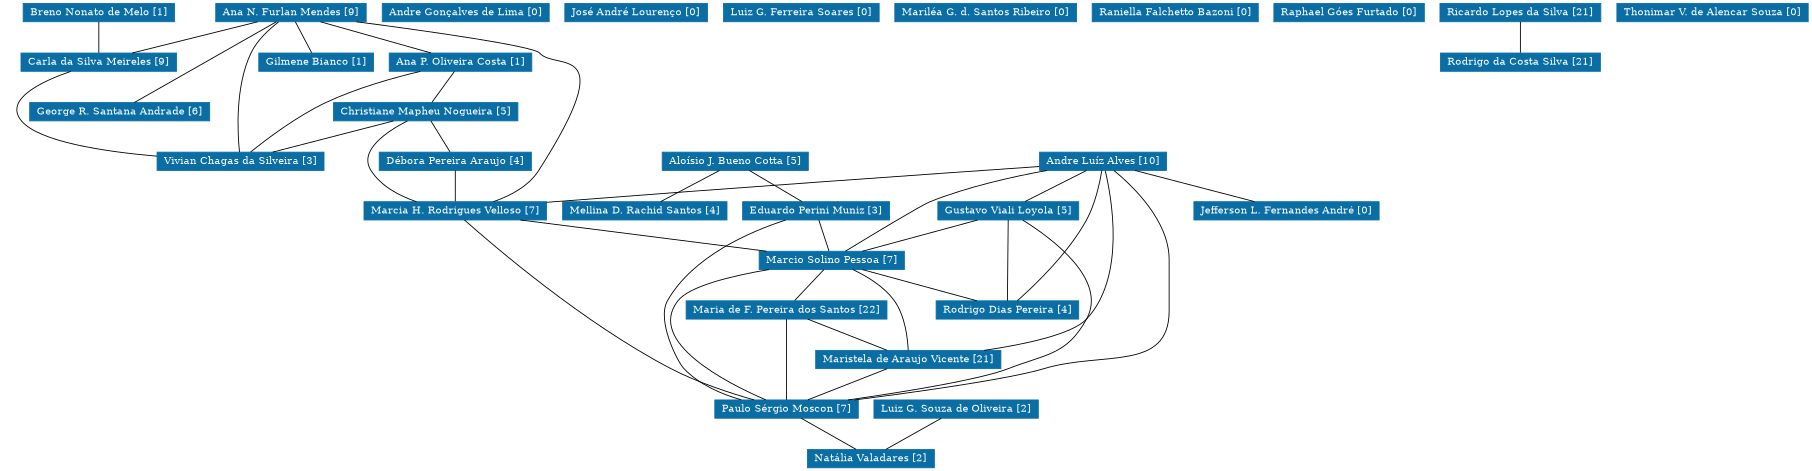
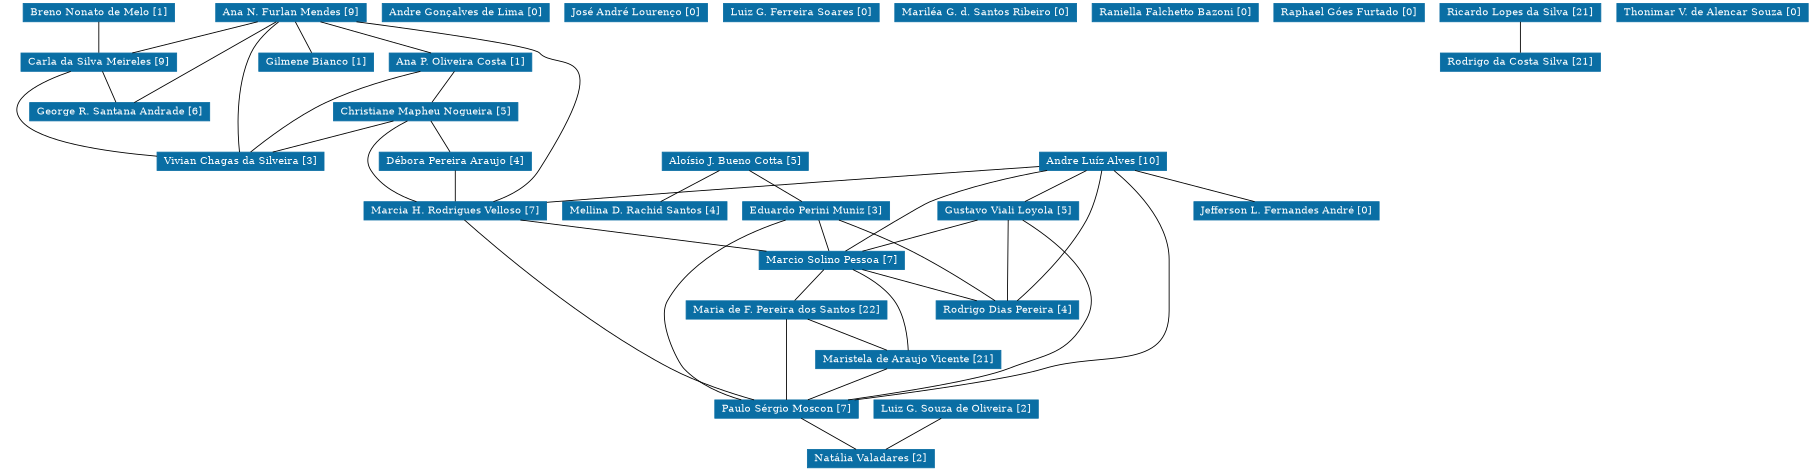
none -> (109, 87)
none -> (920, 255)
(1100, 300) -> none
(672, 326) -> none
